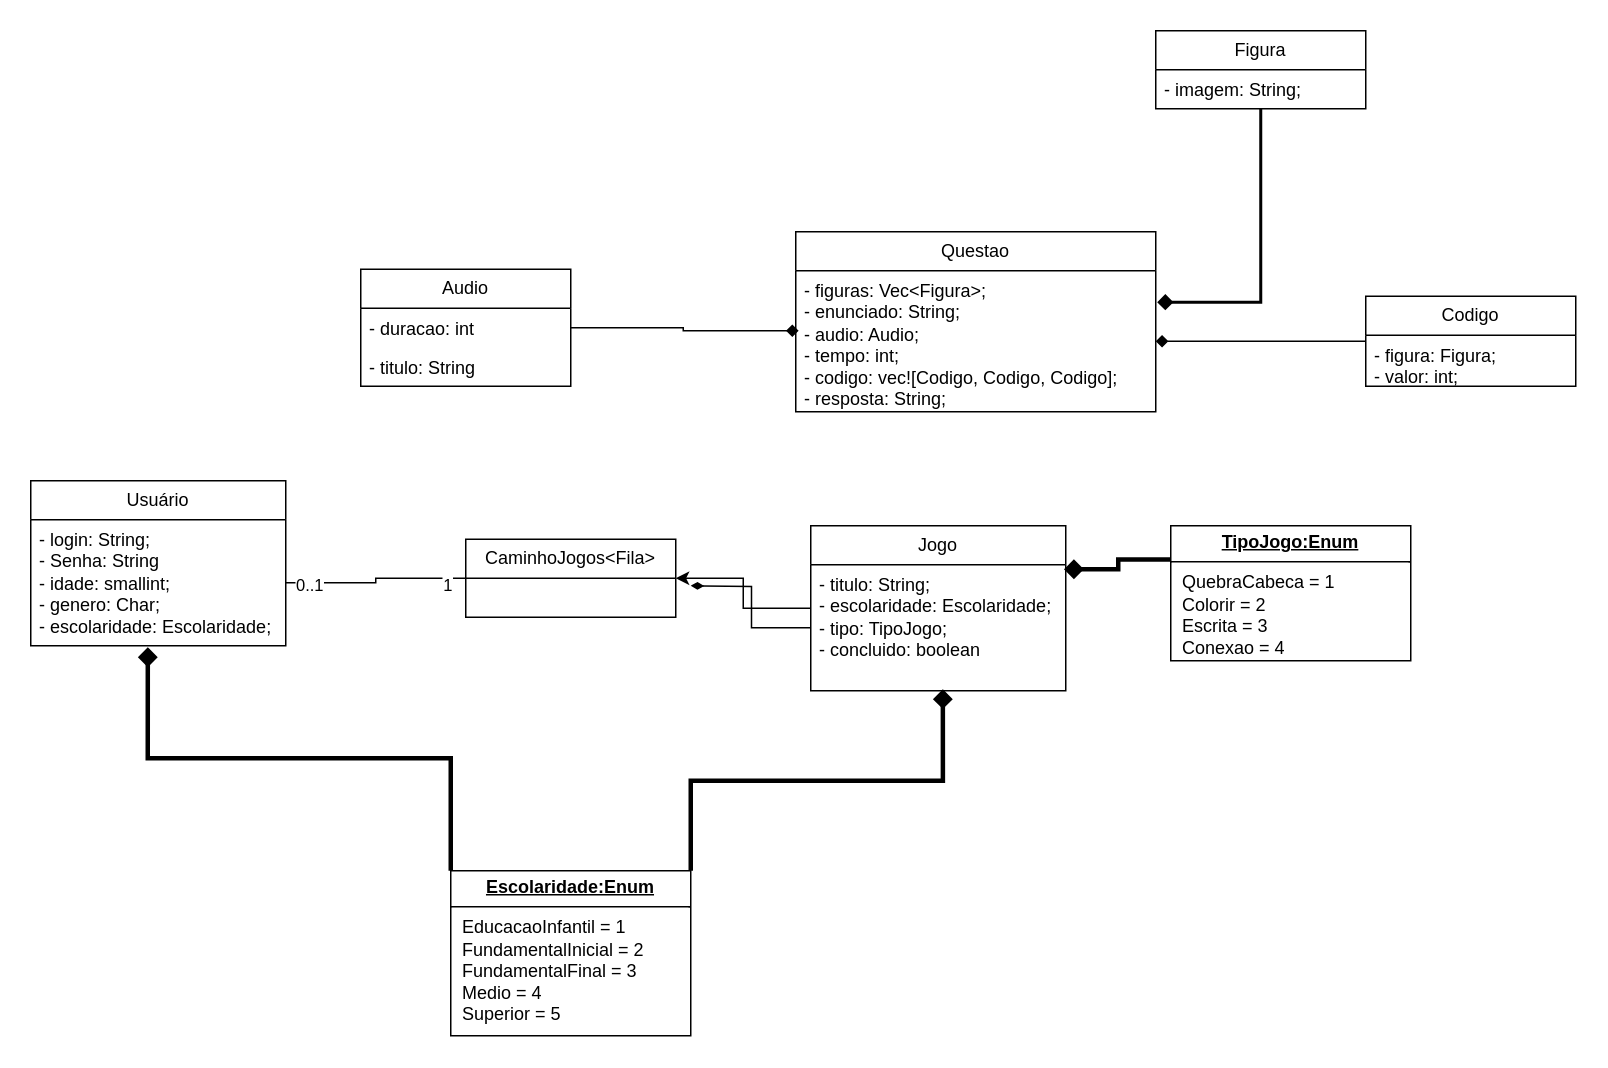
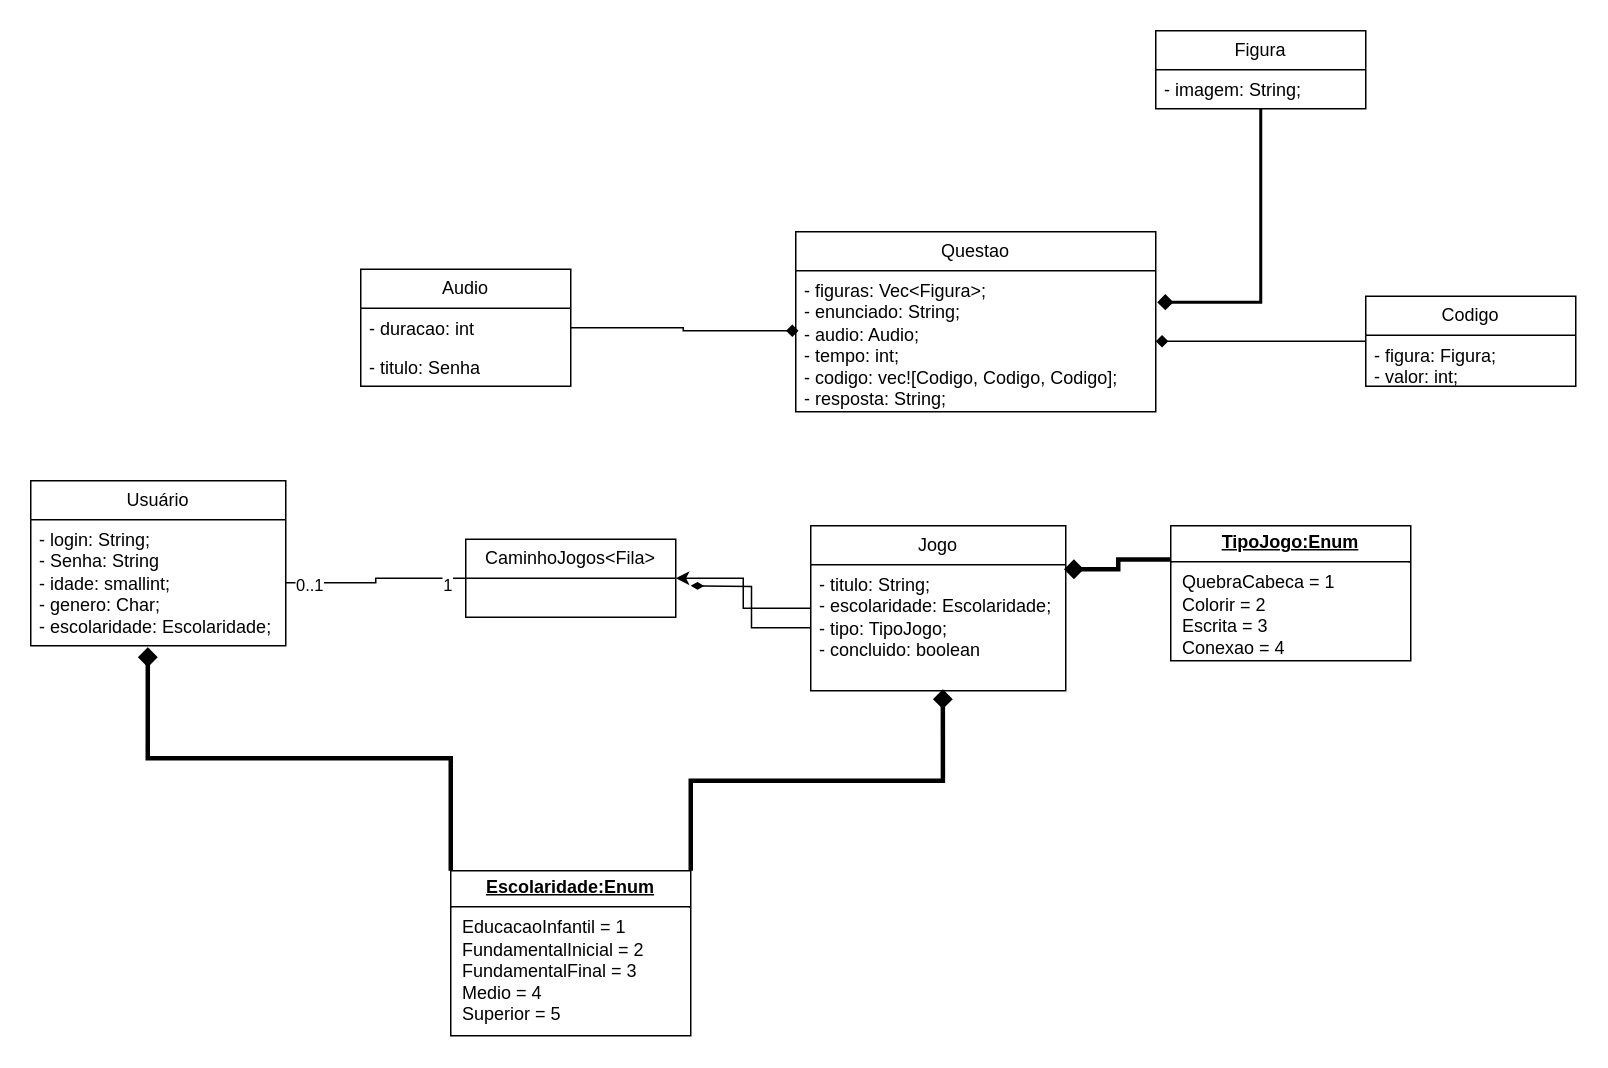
(436, 369) -> (434, 369)
